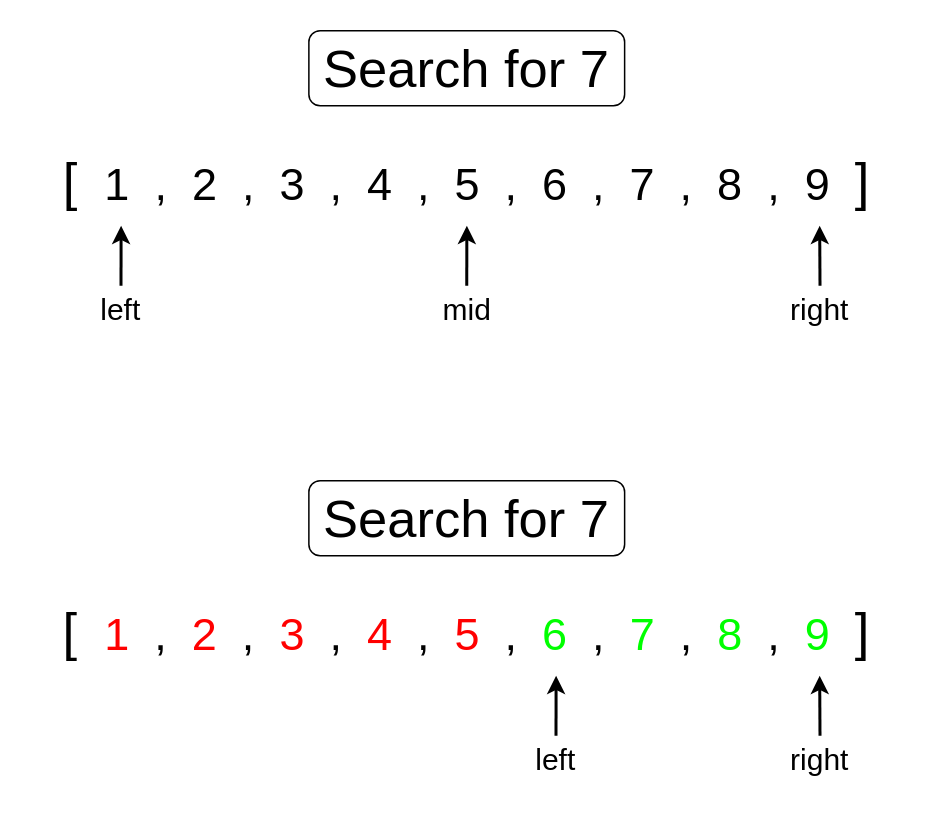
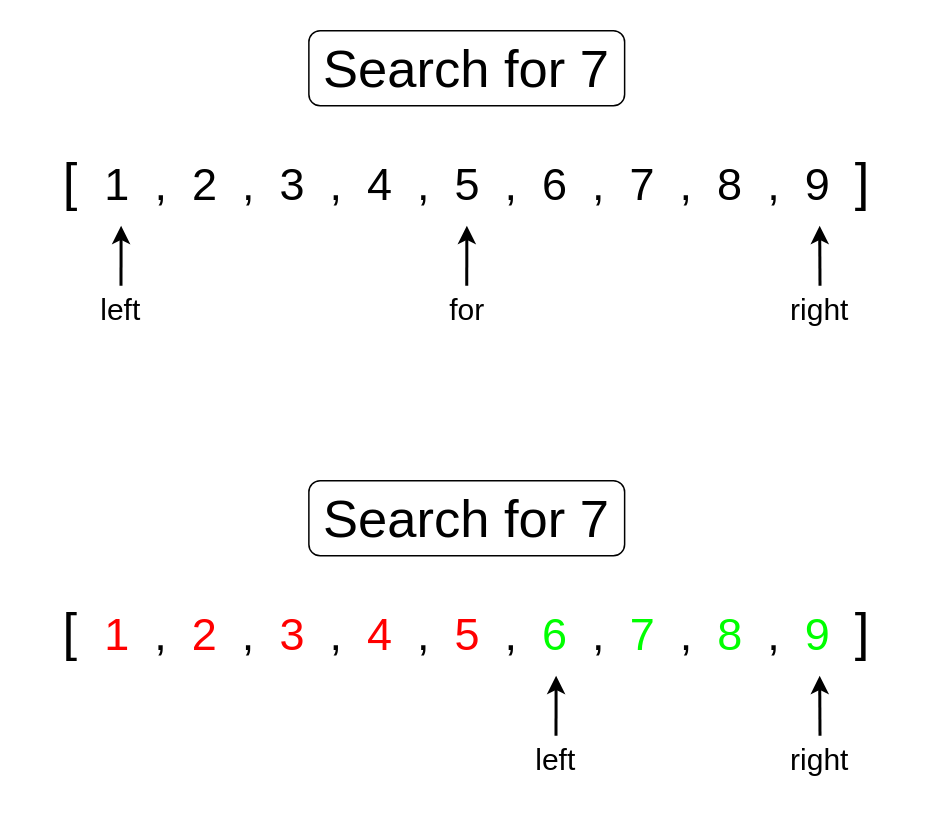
(467, 308) -> (467, 308)
